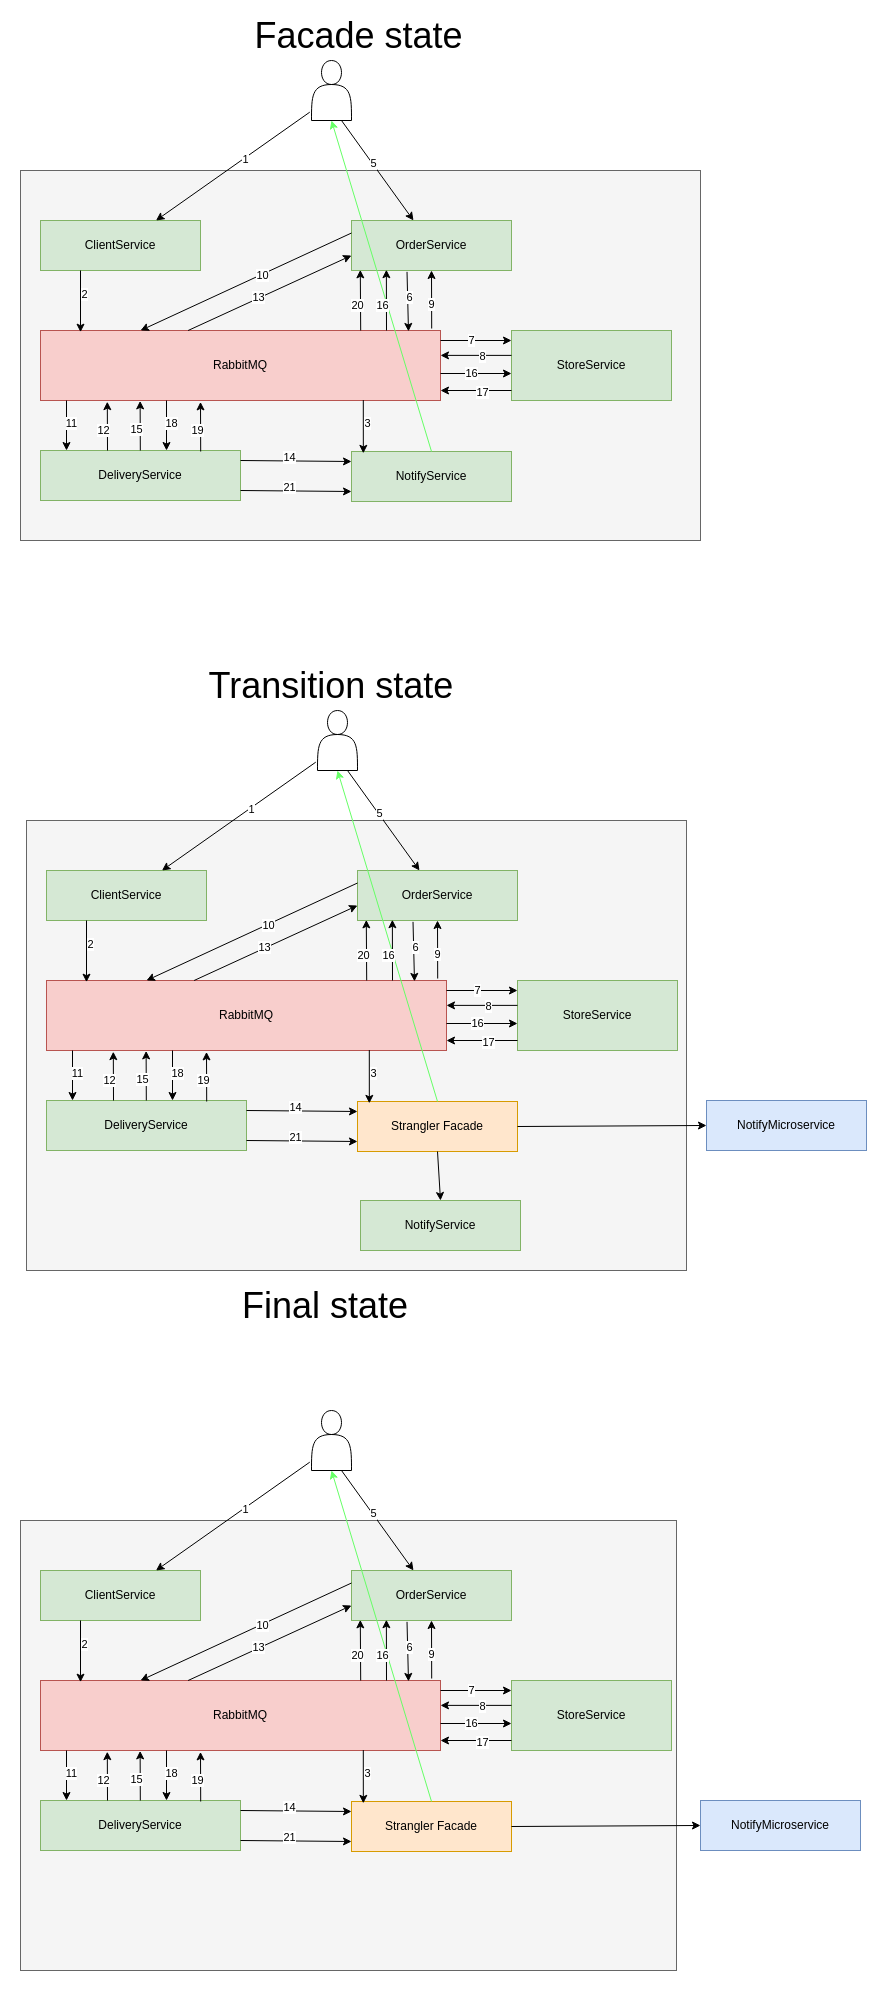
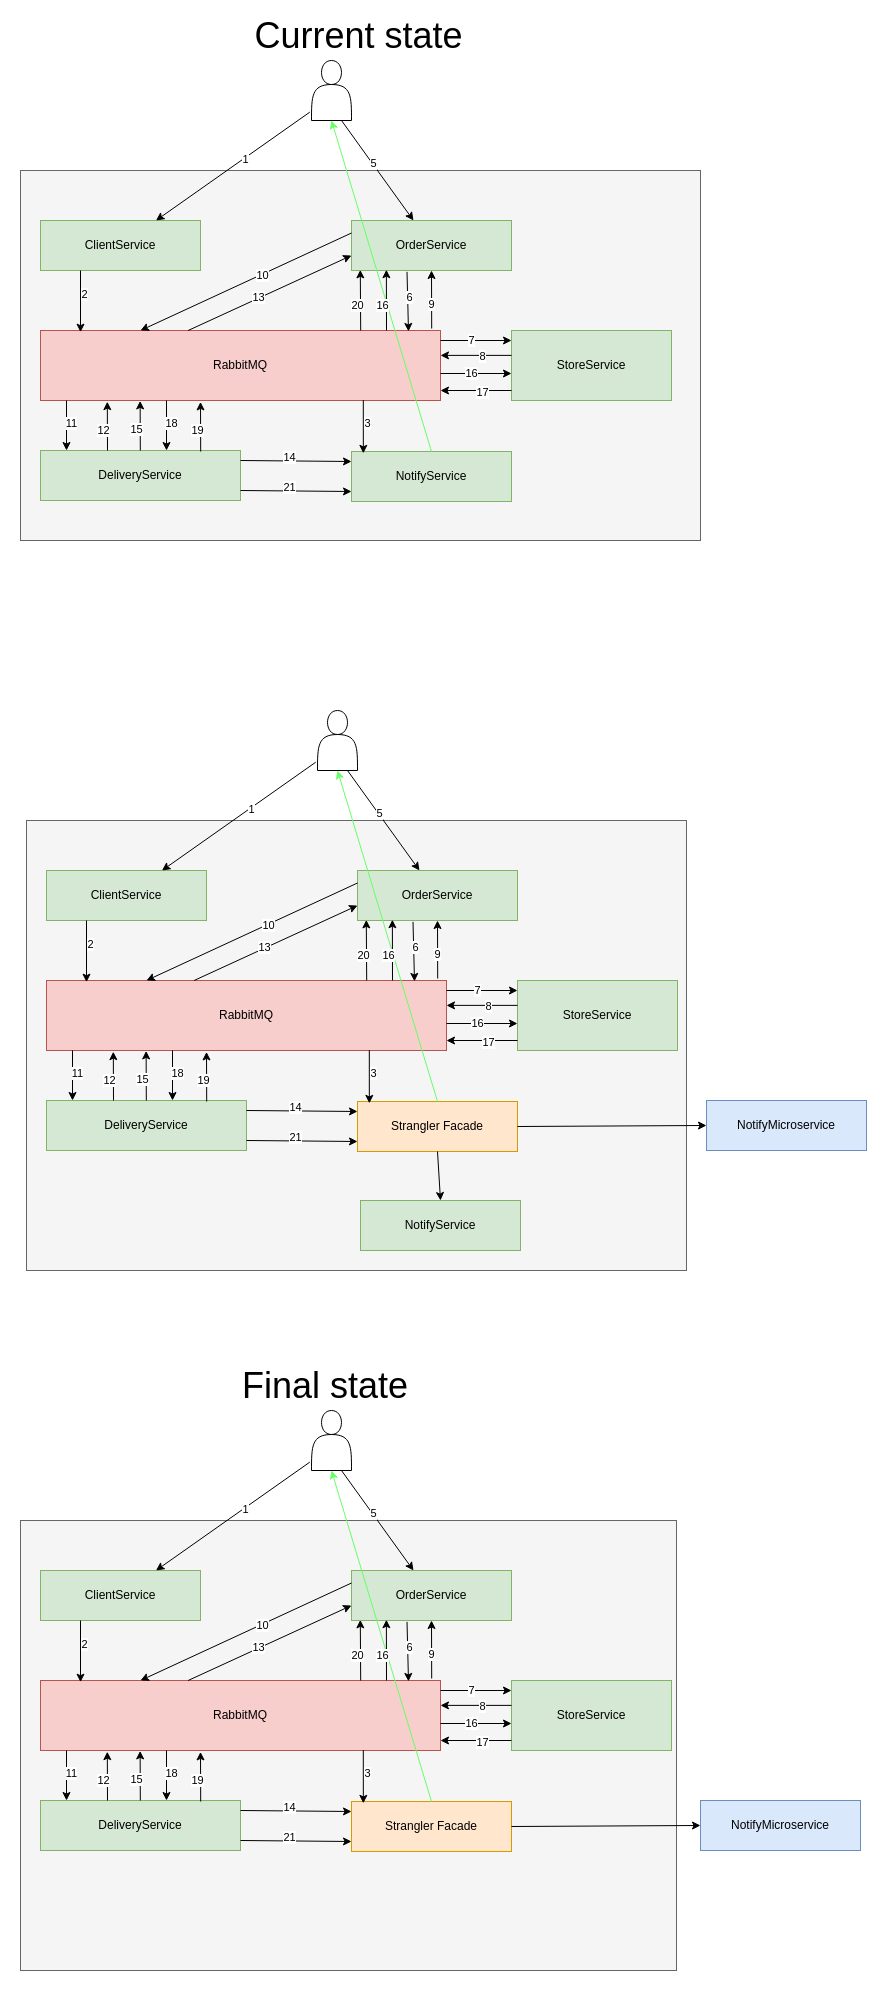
(359, 36) -> (359, 36)
(332, 686) -> none
(326, 1306) -> (326, 1386)
